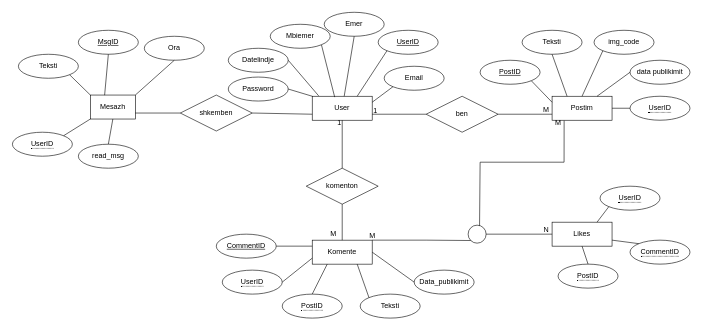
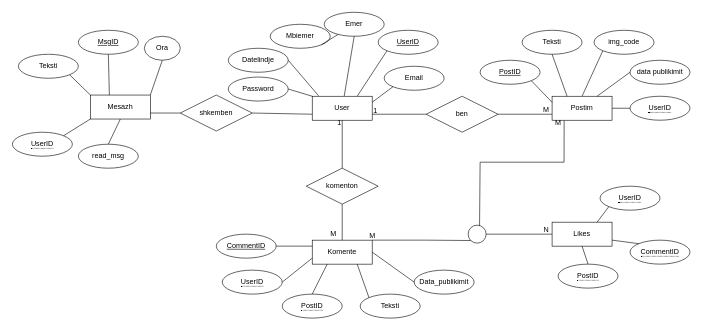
(174, 48) -> (162, 48)
(328, 71) -> (329, 40)
(113, 107) -> (120, 107)
